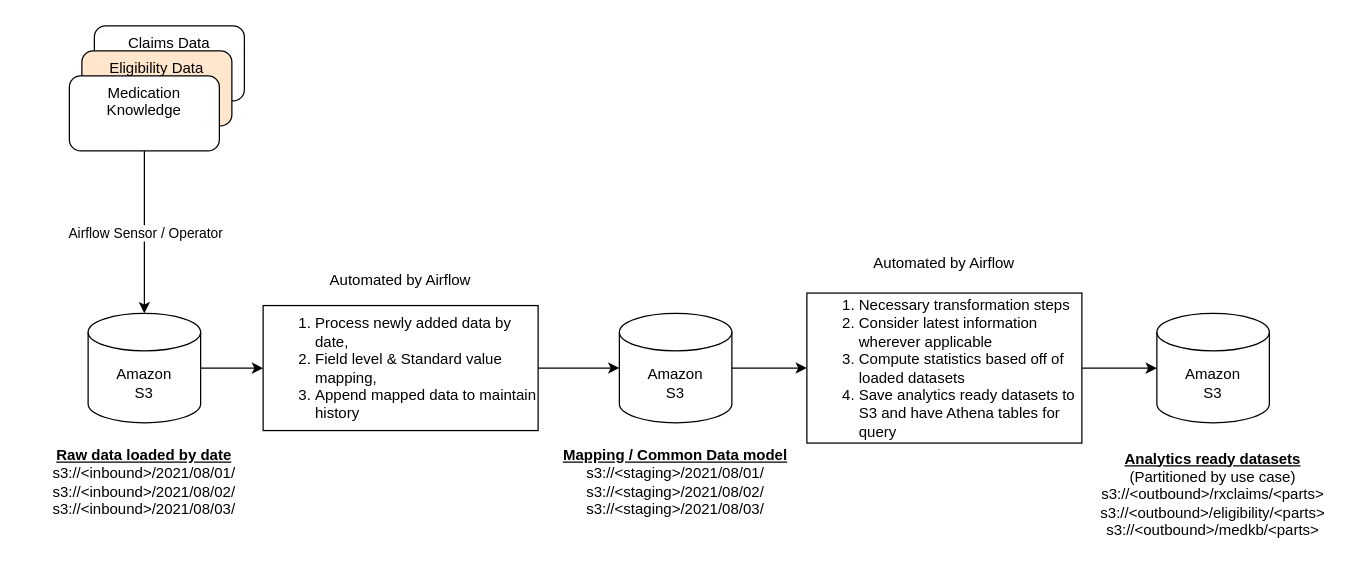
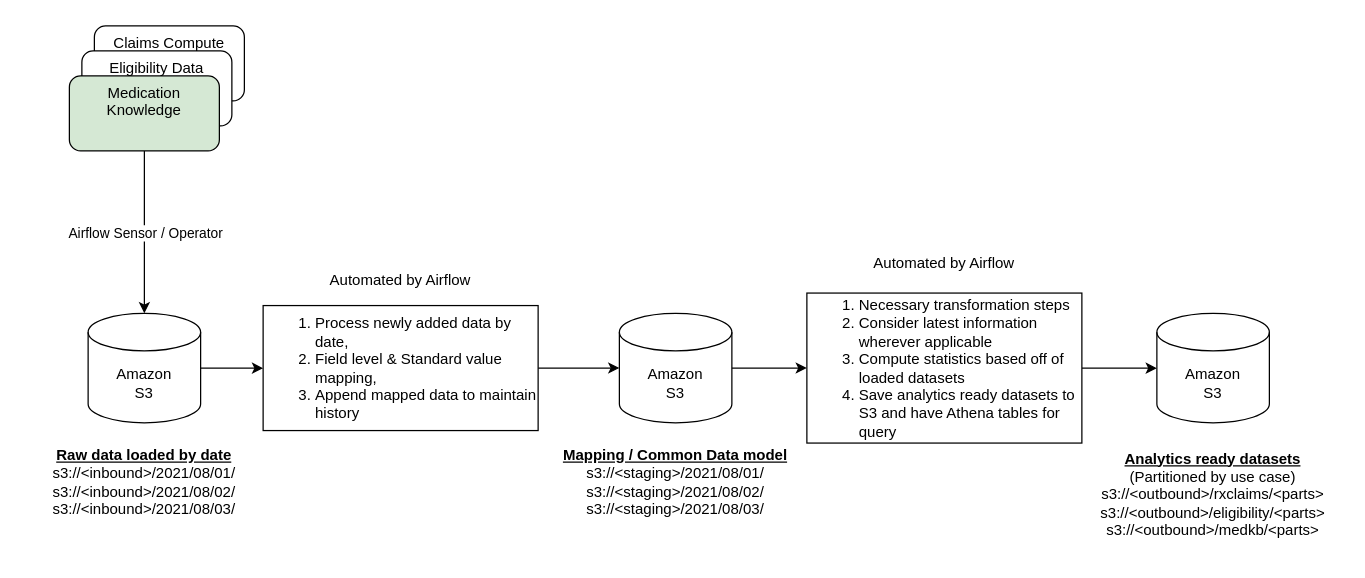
(169, 43) -> (169, 43)
(157, 68) -> (157, 68)
(144, 113) -> (144, 113)
